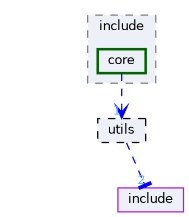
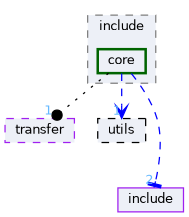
none -> (40, 131)
(135, 162) -> (158, 124)
